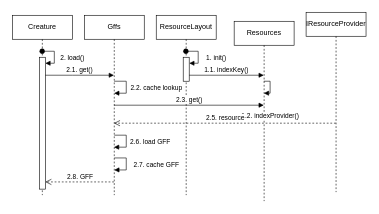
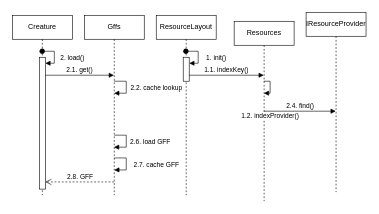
(192, 105) -> none
none -> (311, 111)
(225, 123) -> none
